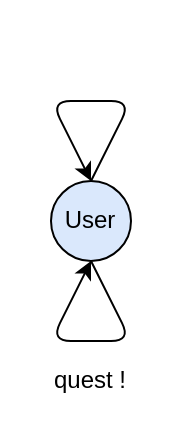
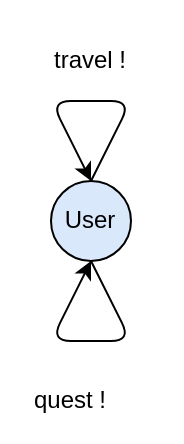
none -> (91, 61)
(91, 381) -> (71, 401)
